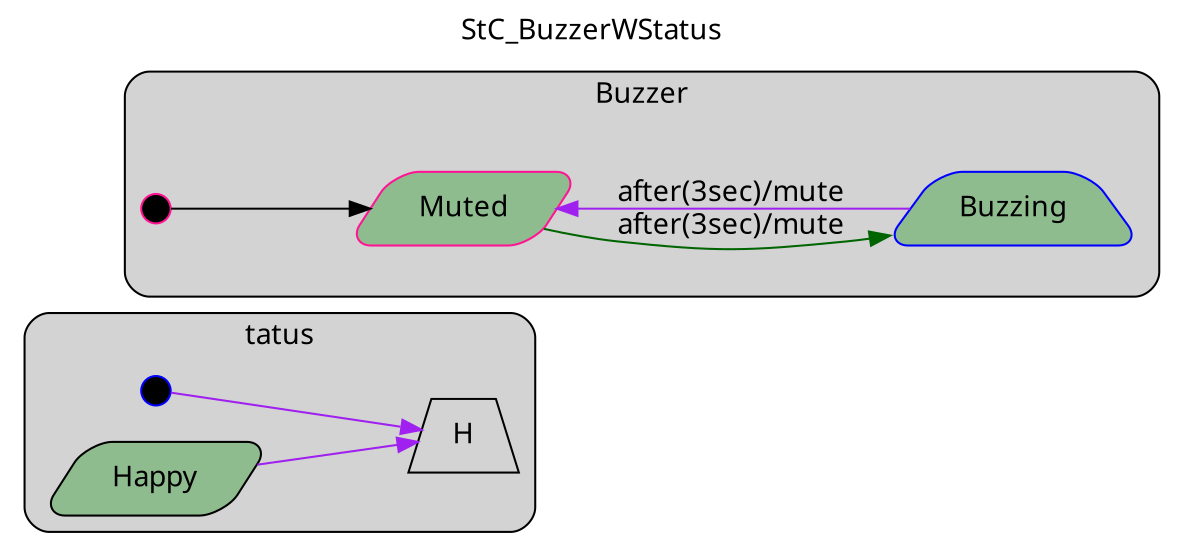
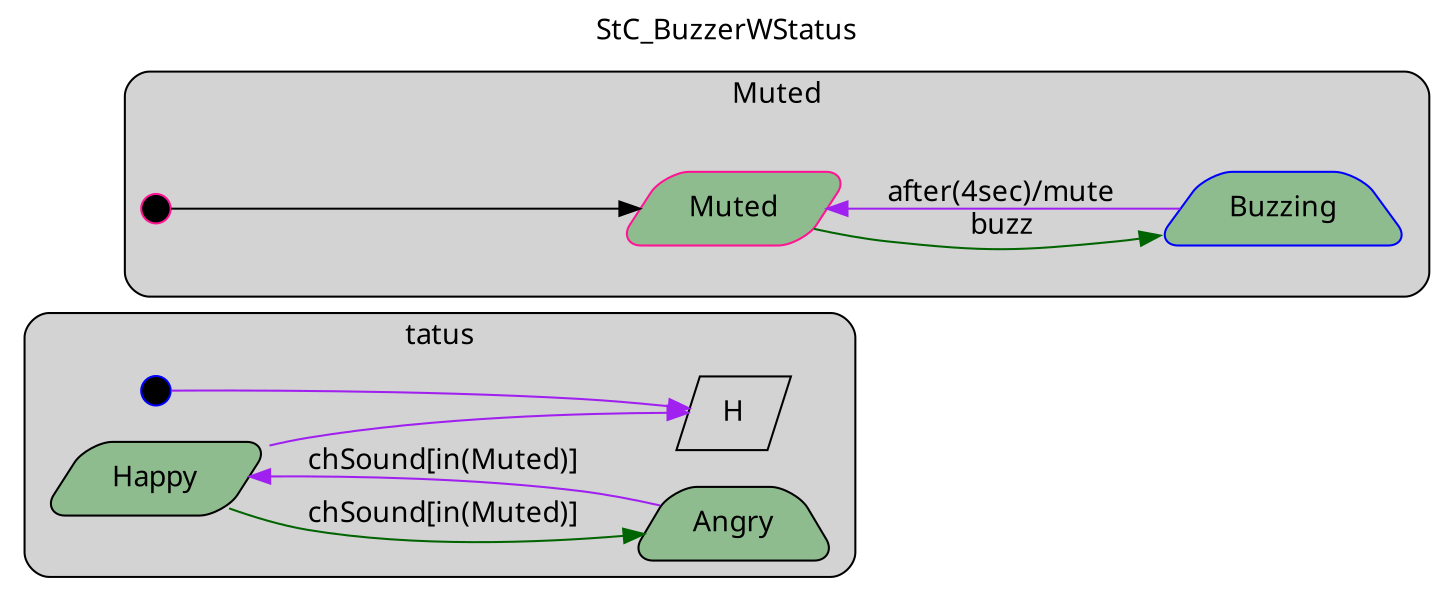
(642, 95) -> (777, 95)
(732, 193) -> (1002, 193)
(732, 226) -> (1002, 226)
(464, 436) -> (734, 413)
none -> (734, 524)
